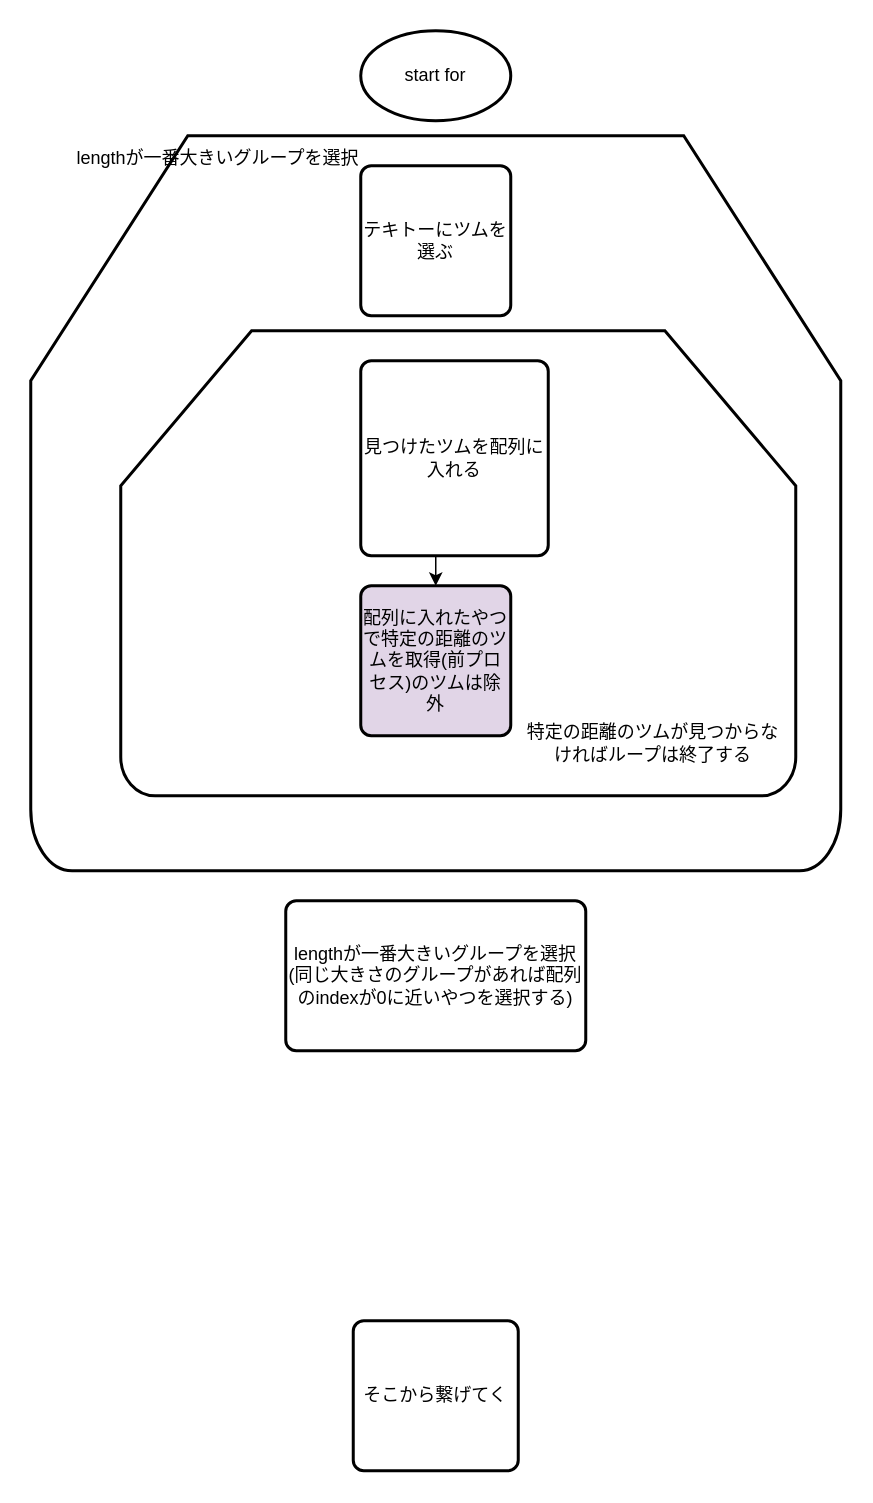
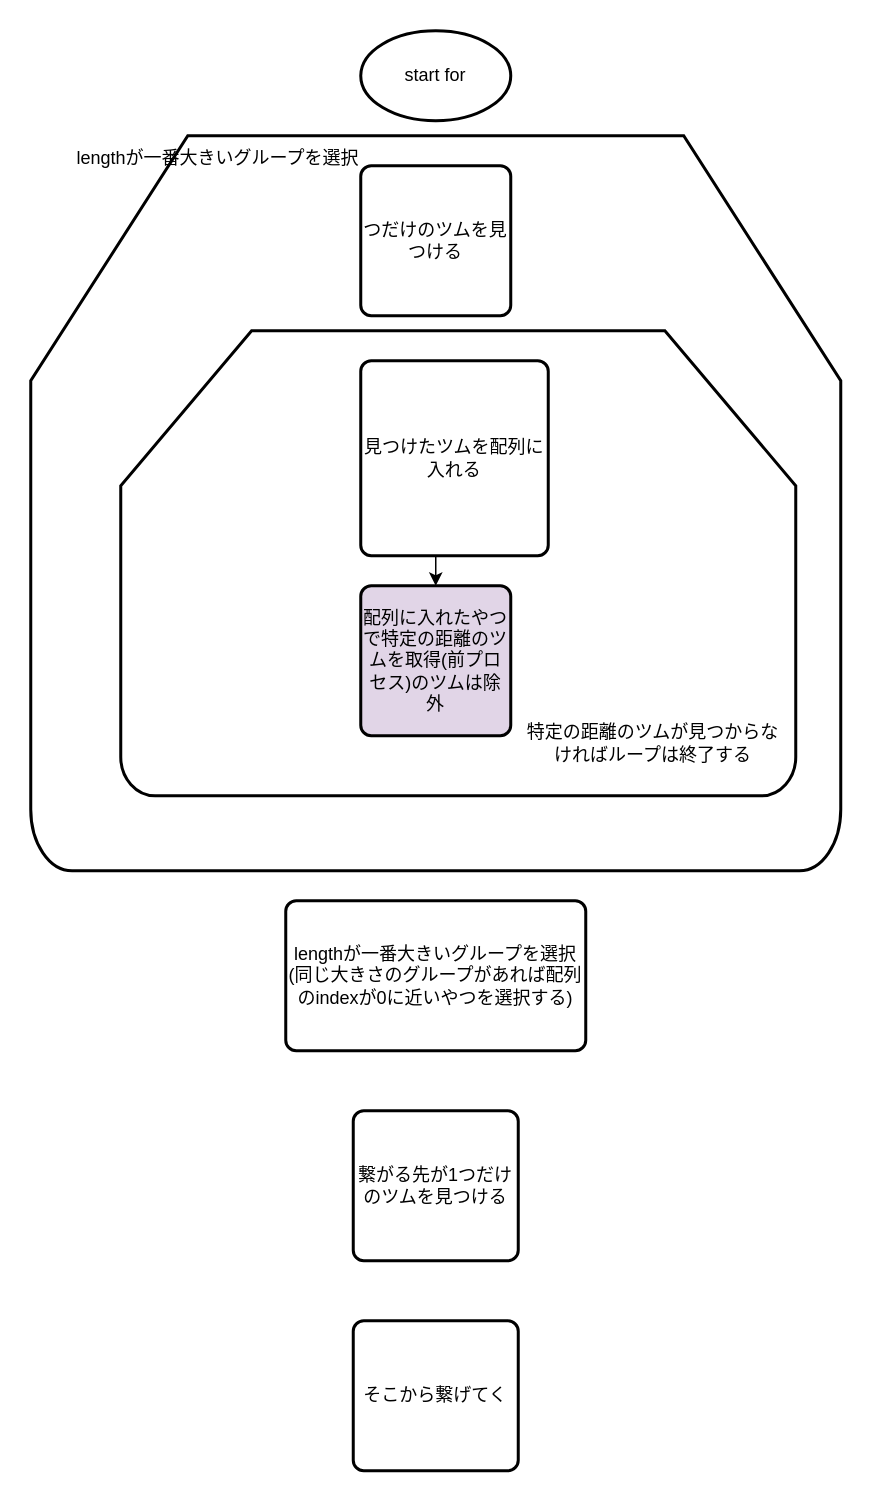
(436, 241) -> (436, 241)
none -> (436, 1186)
